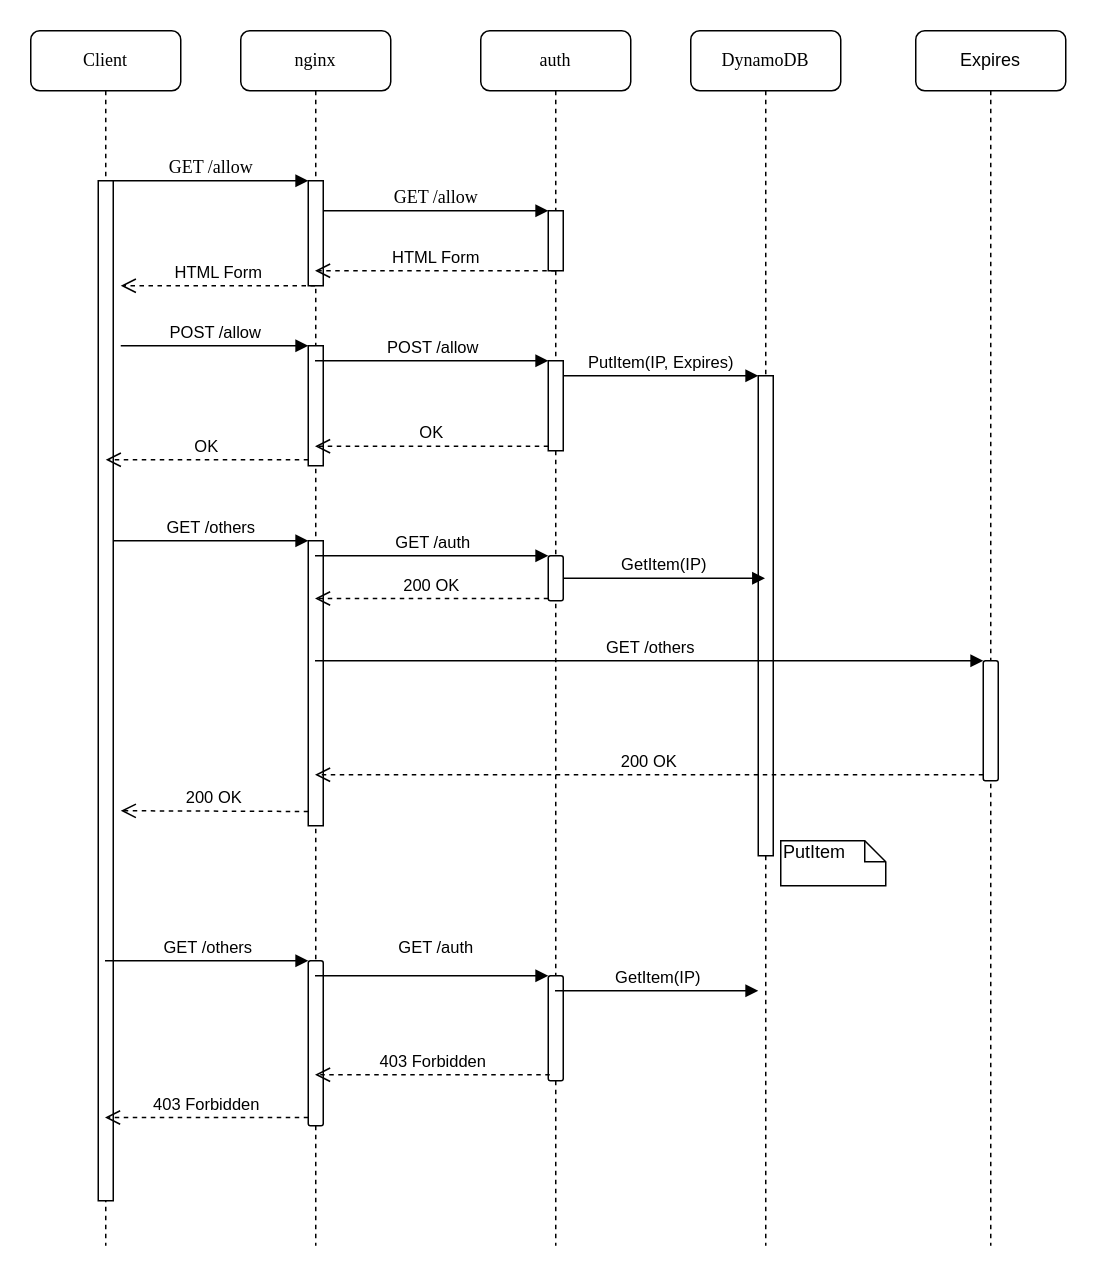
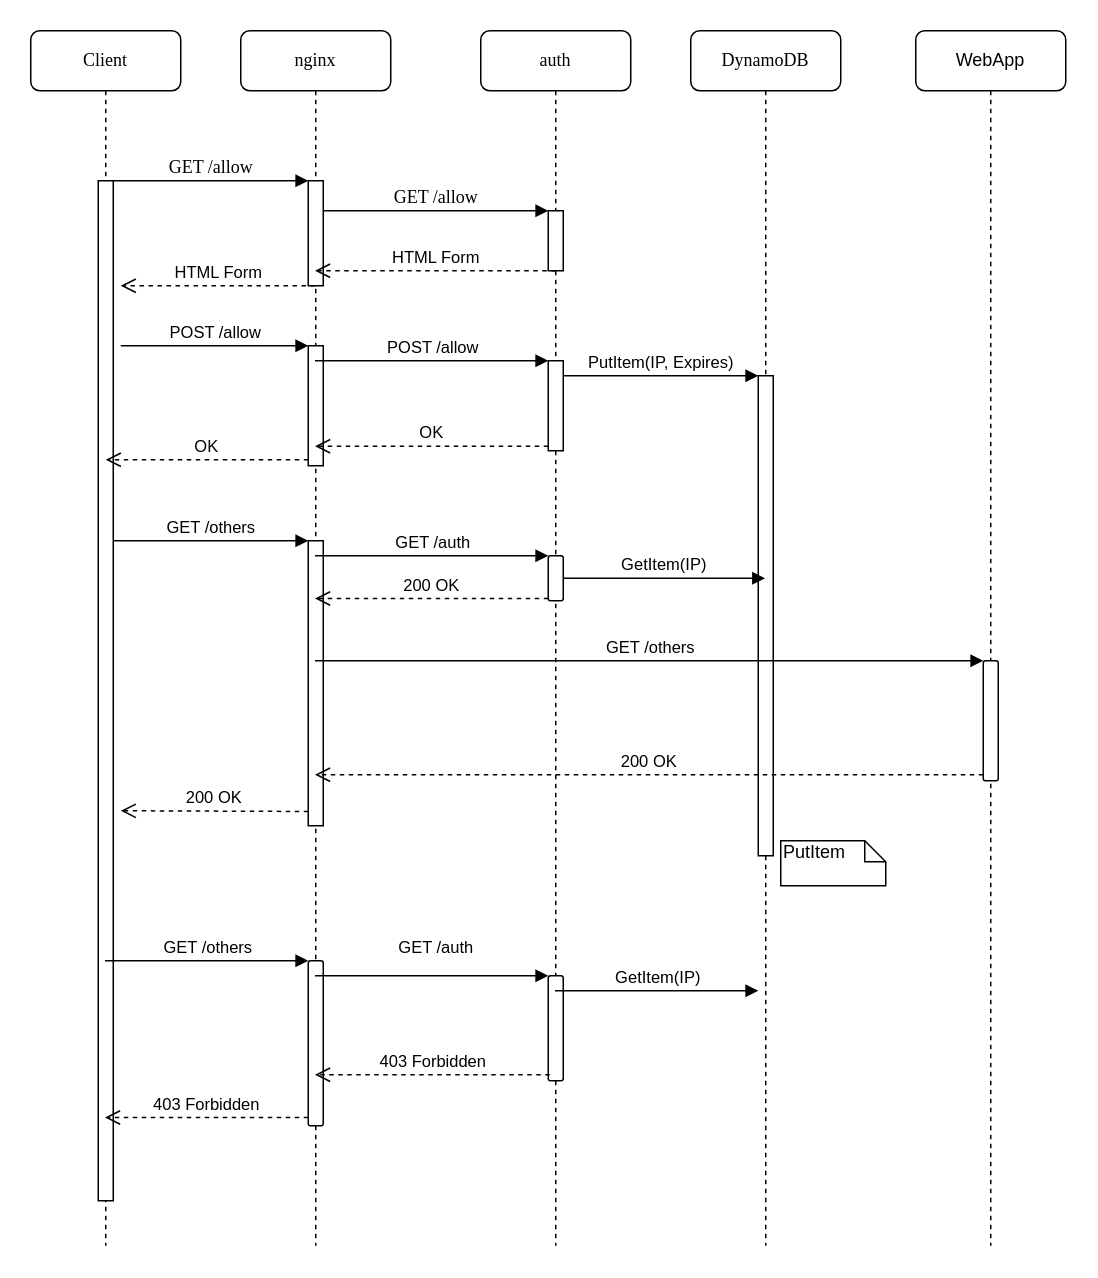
(991, 61) -> (991, 61)
